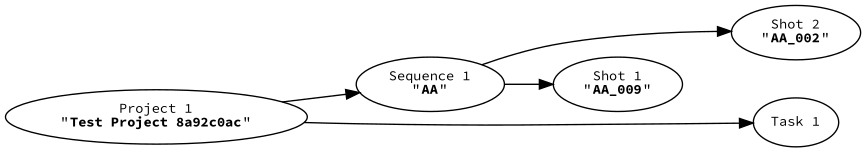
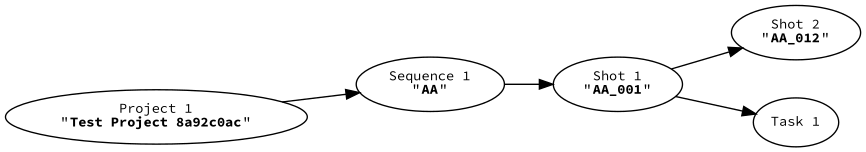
(598, 38) -> (700, 60)
(796, 38) -> (796, 38)
(618, 90) -> (618, 90)
(522, 125) -> (709, 104)
